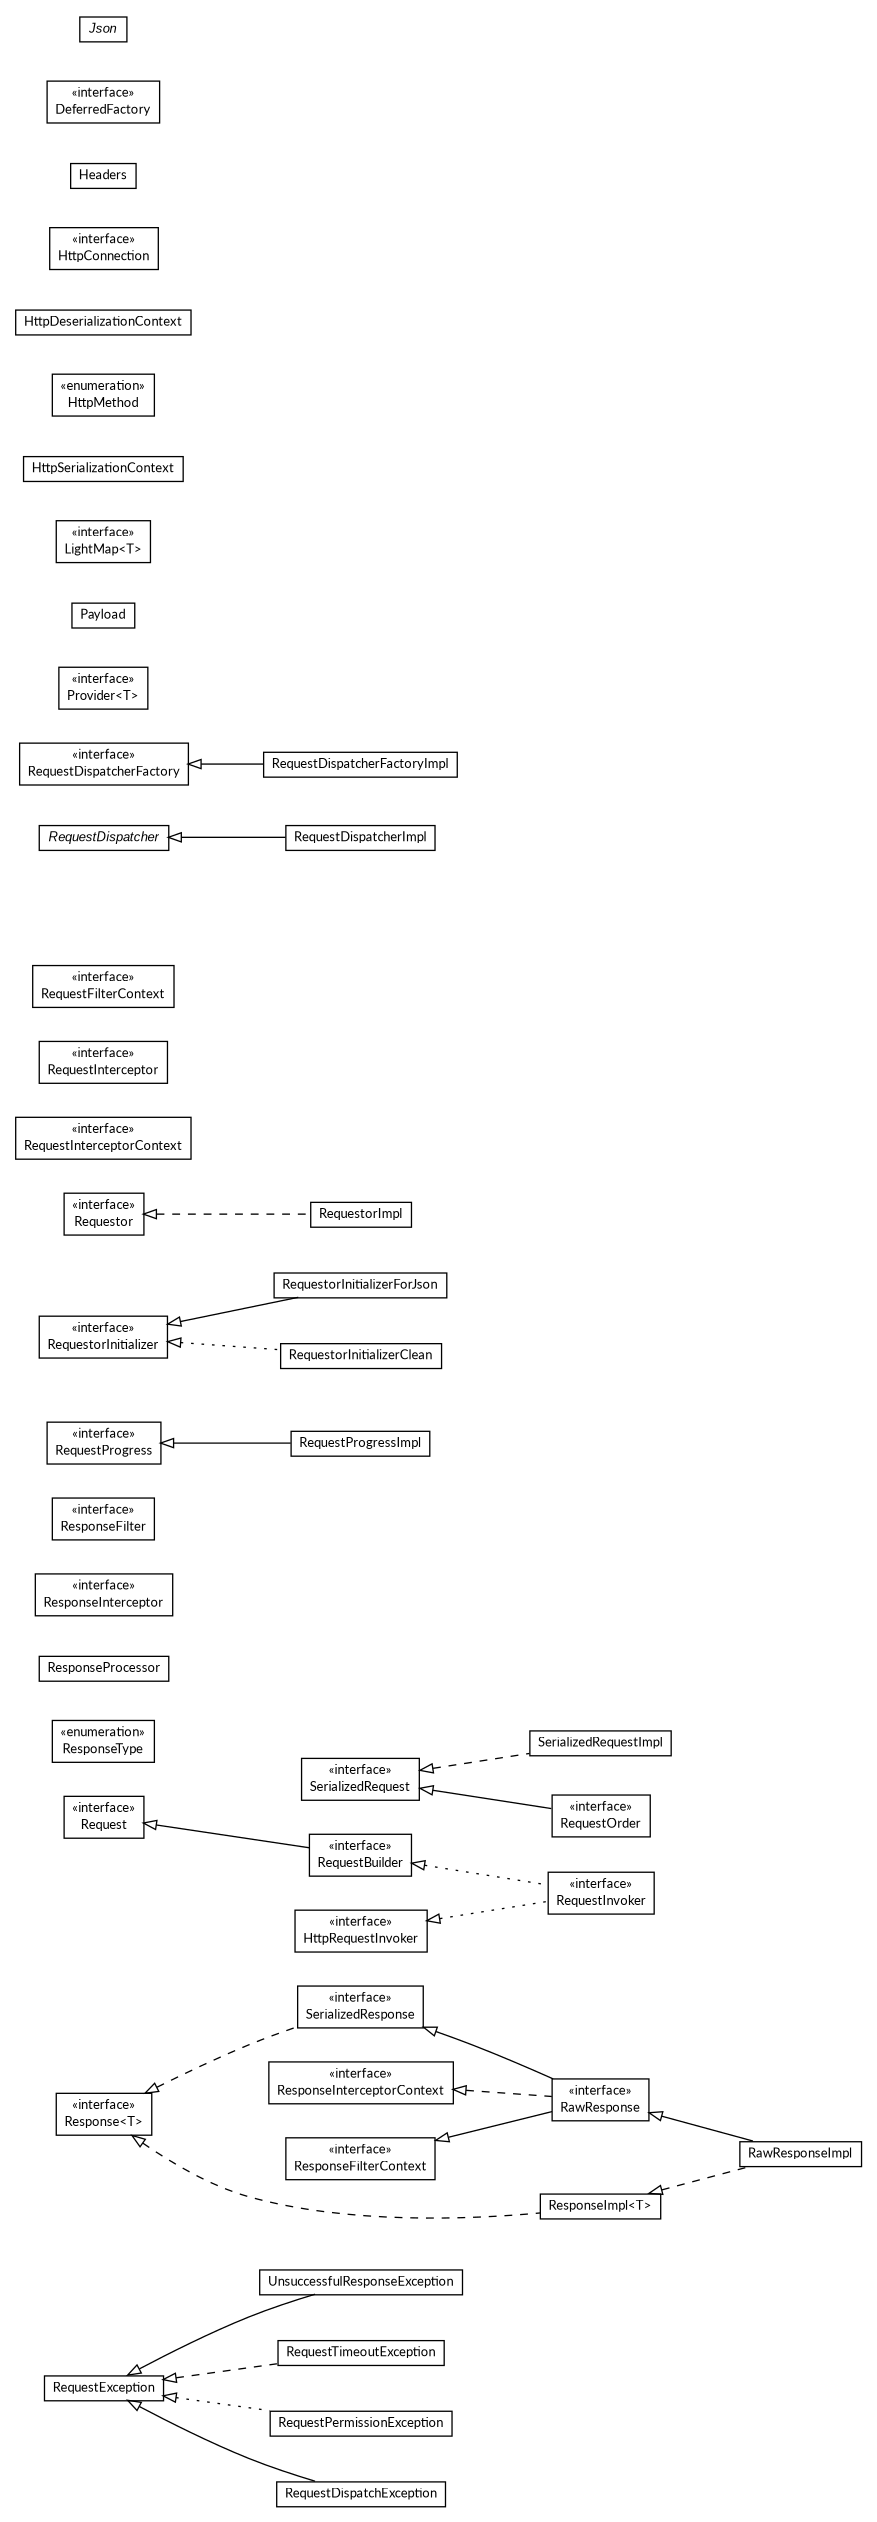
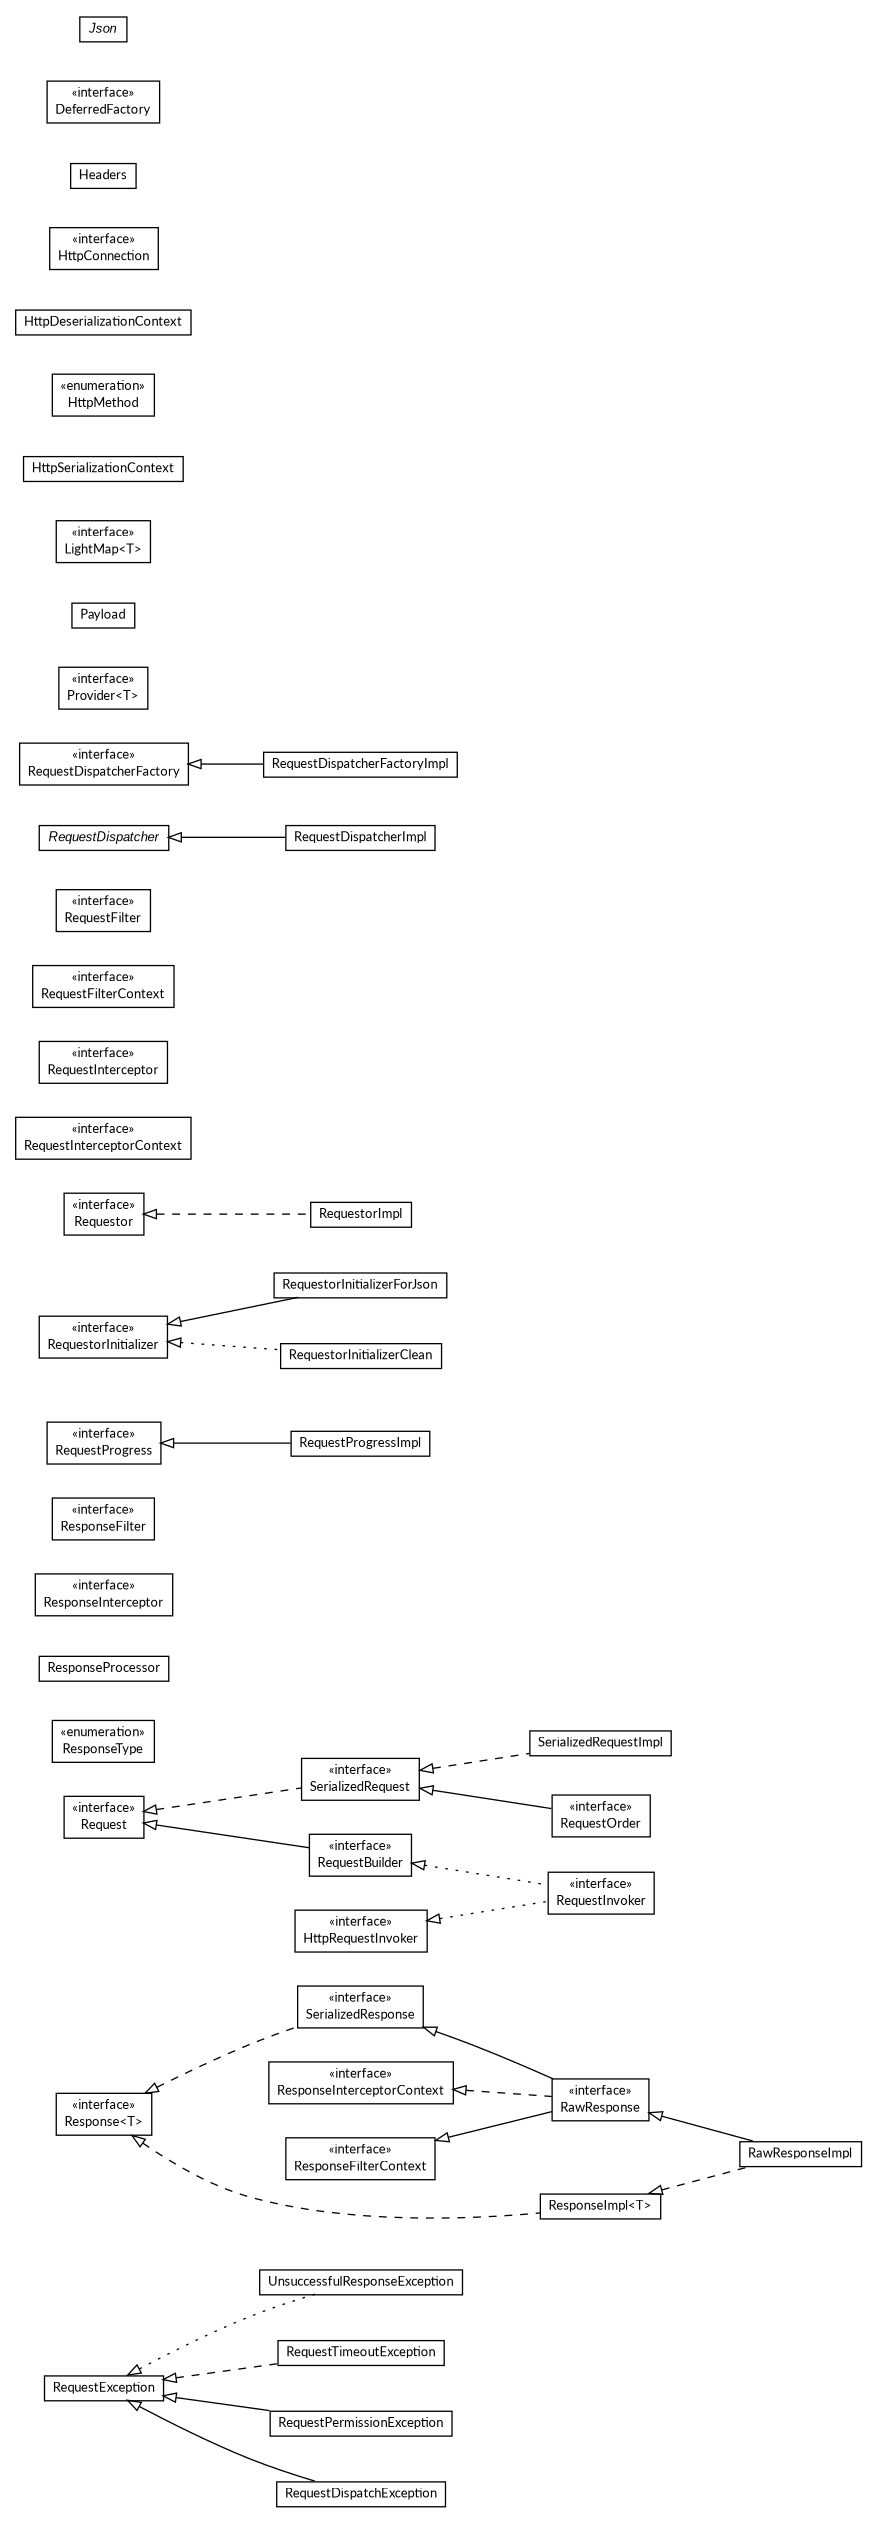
none -> (103, 911)
none -> (229, 1799)
(225, 2327) -> (225, 2327)
(223, 2404) -> (223, 2404)
